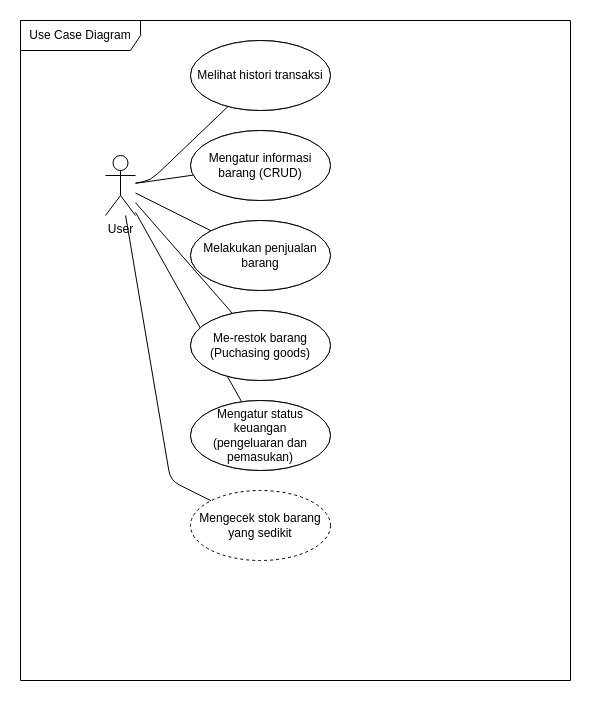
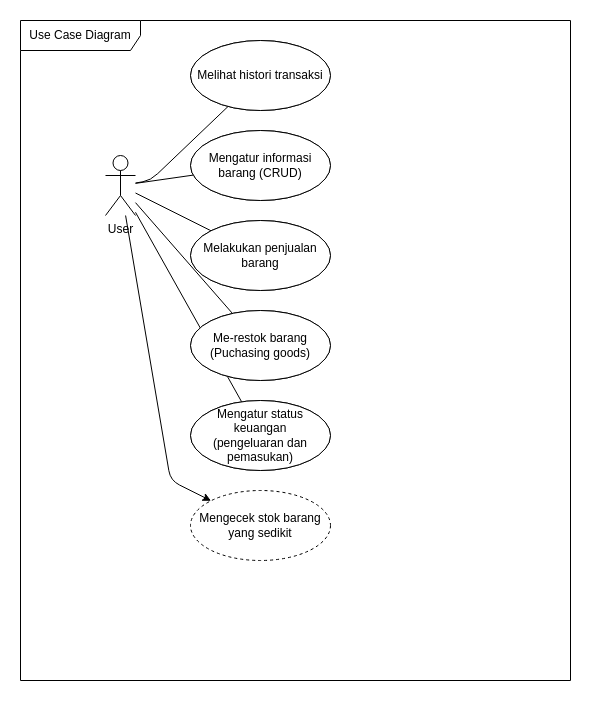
(206, 498) -> (203, 497)
